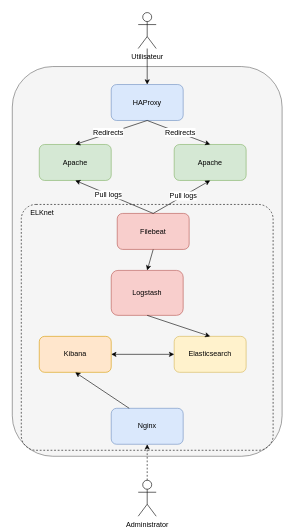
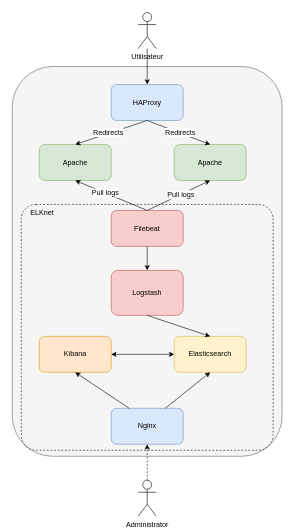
(153, 231) -> (147, 228)
none -> (186, 392)
